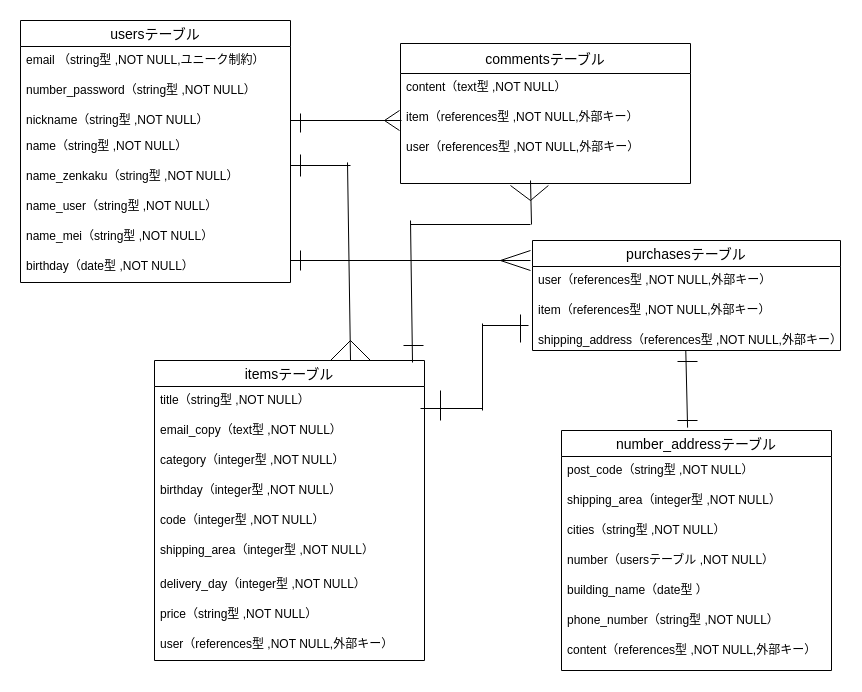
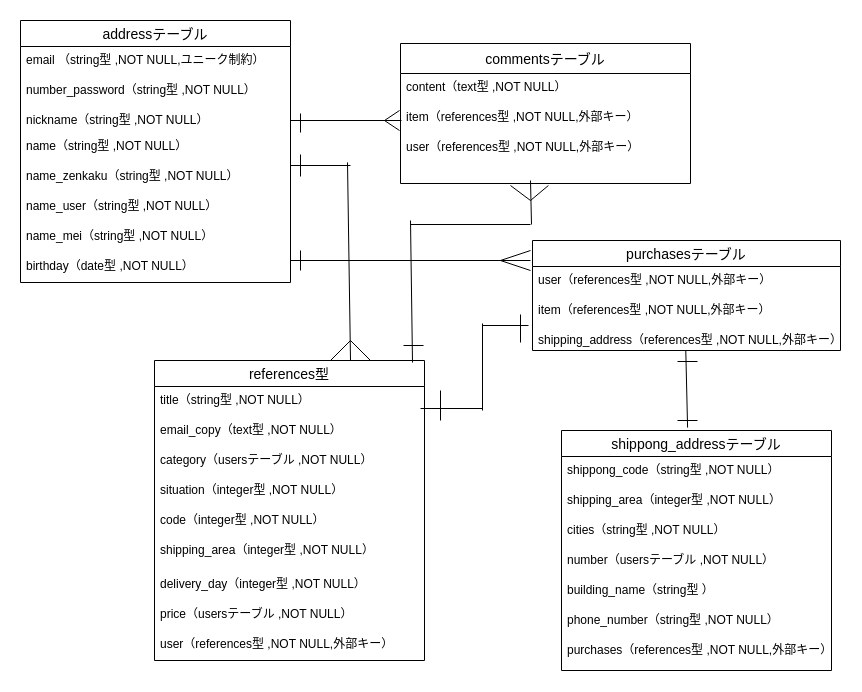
(155, 34) -> (155, 34)
(289, 374) -> (289, 374)
(696, 444) -> (696, 444)
(257, 460) -> (270, 460)
(664, 470) -> (676, 470)
(256, 490) -> (258, 490)
(639, 590) -> (644, 590)
(242, 614) -> (259, 614)
(698, 650) -> (705, 650)
